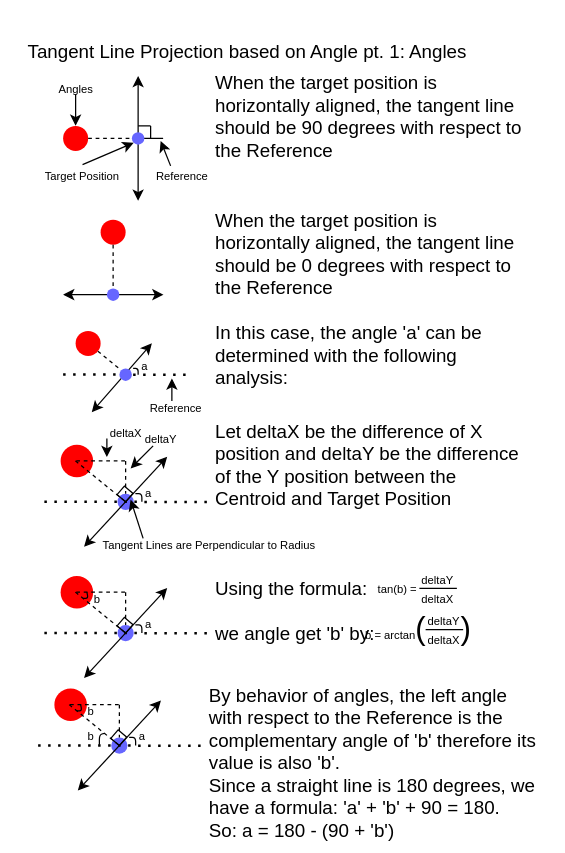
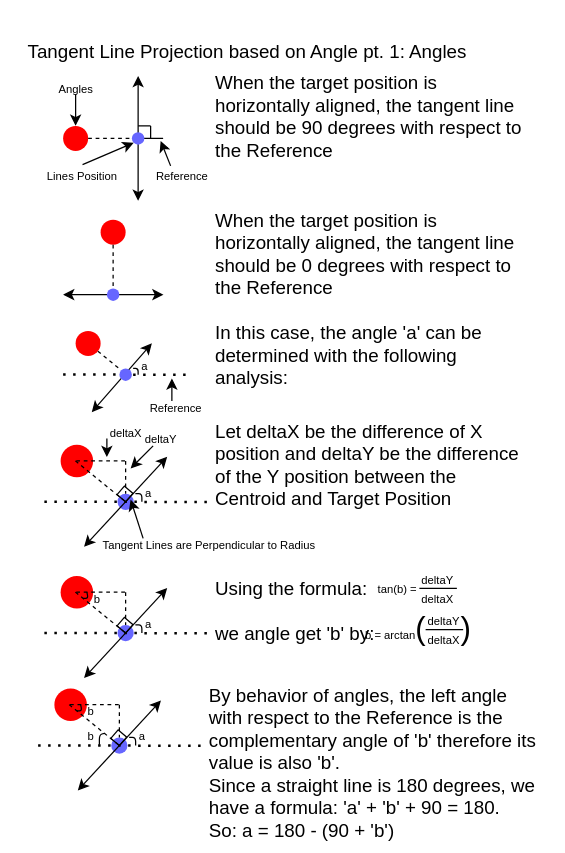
(83, 176) -> (83, 176)
